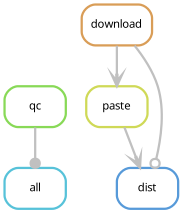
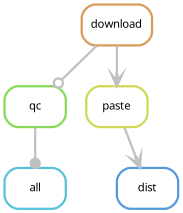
(161, 99) -> (79, 63)
